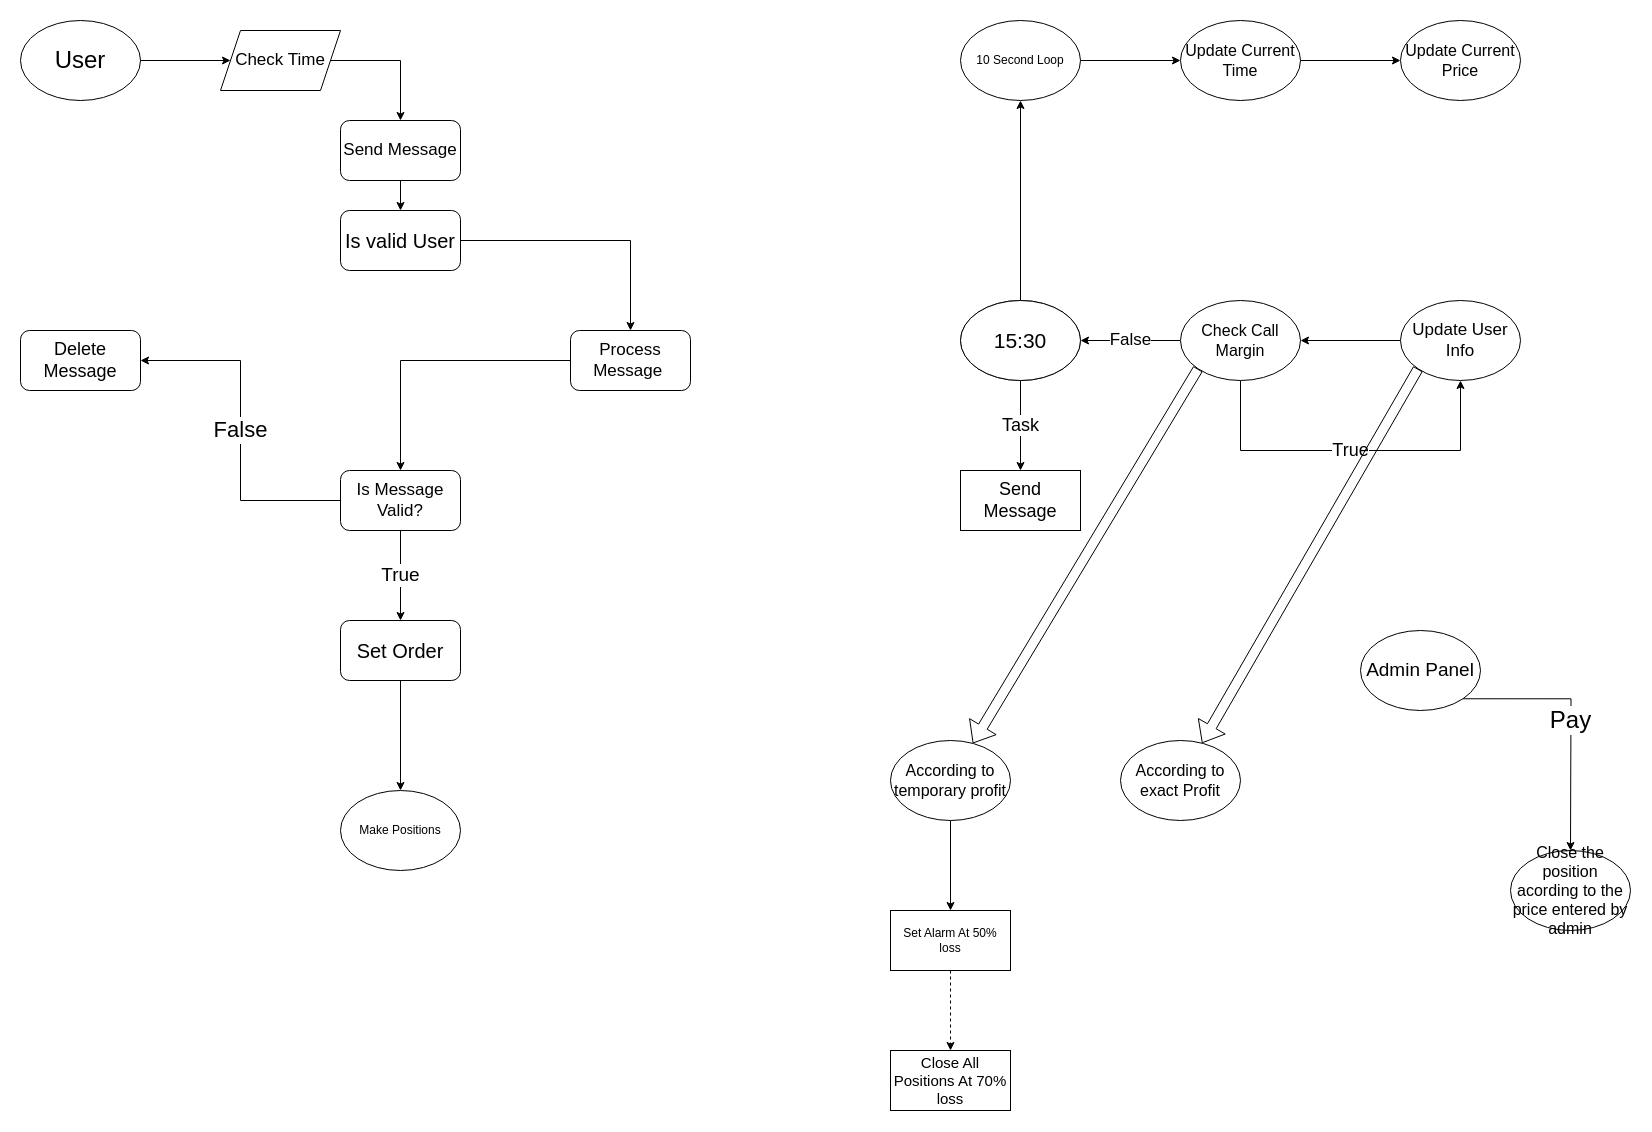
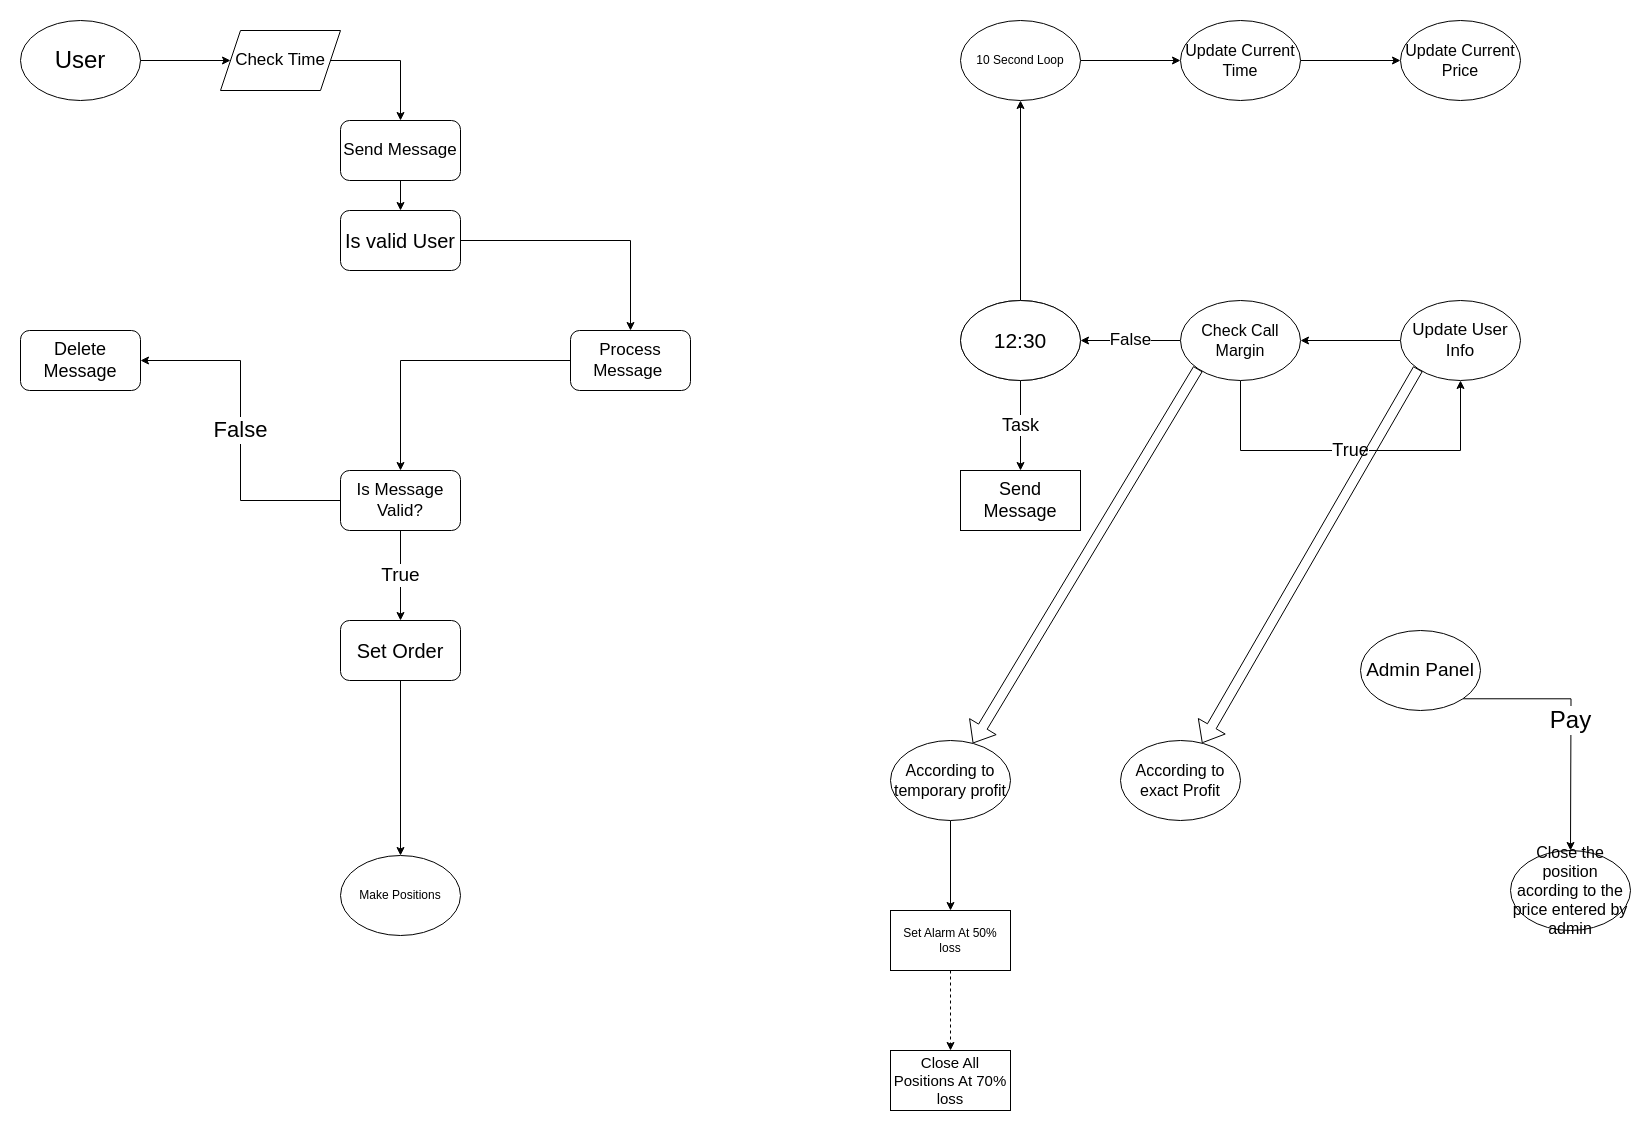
(1021, 341) -> (1021, 341)
(401, 831) -> (401, 896)
